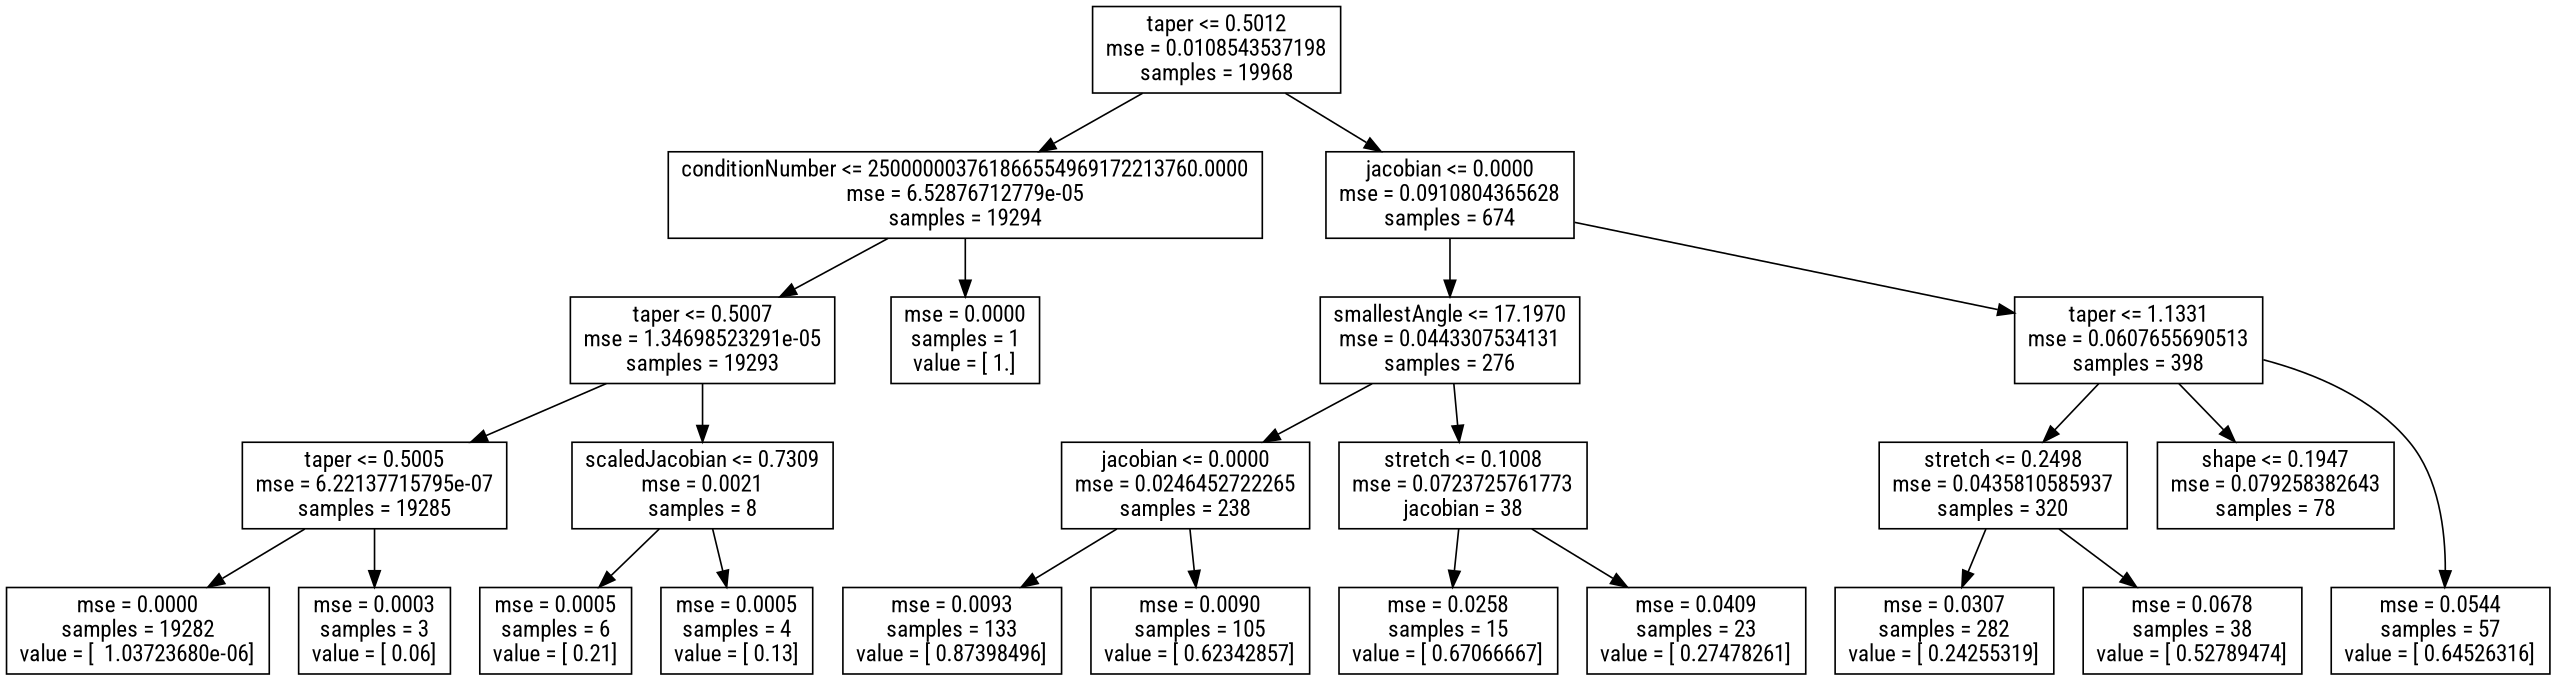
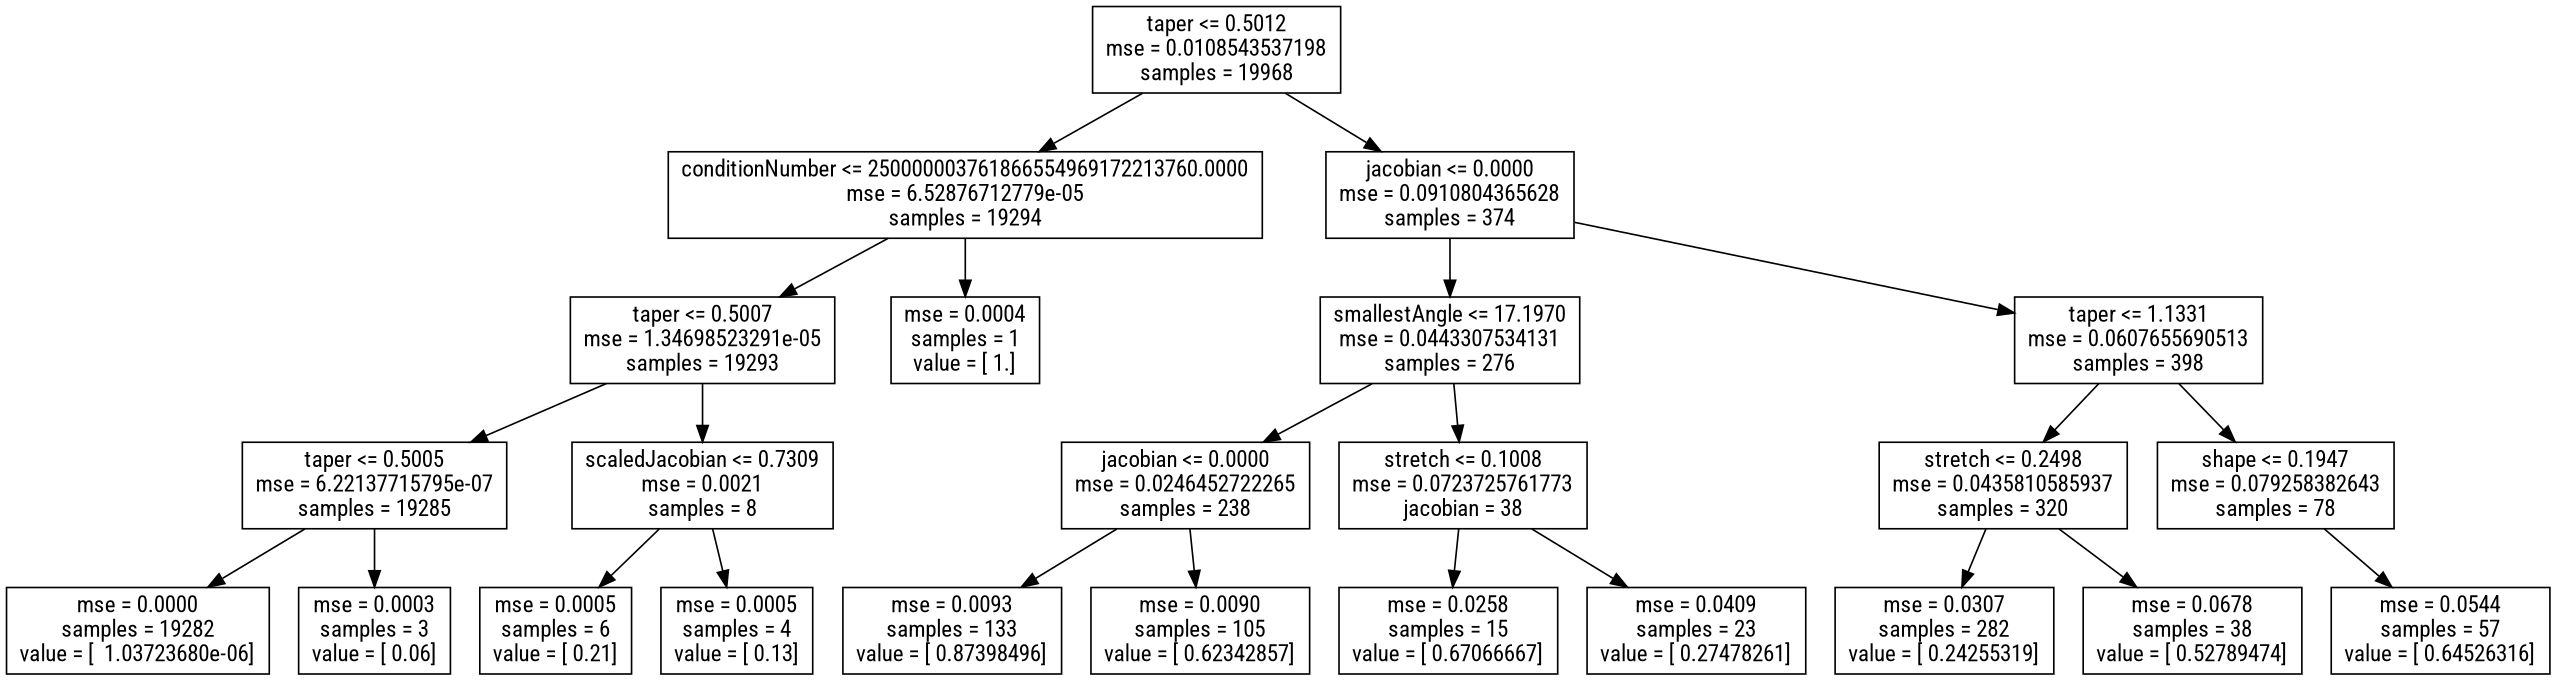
(1450, 195) -> (1450, 195)
(965, 340) -> (965, 340)
(2398, 430) -> (2352, 553)
